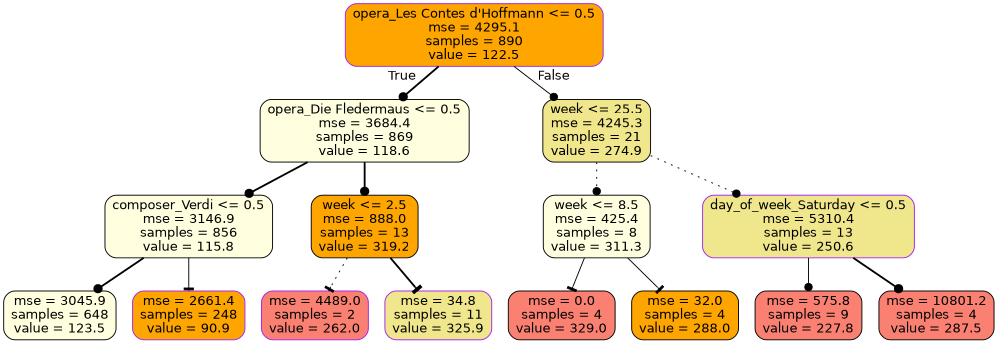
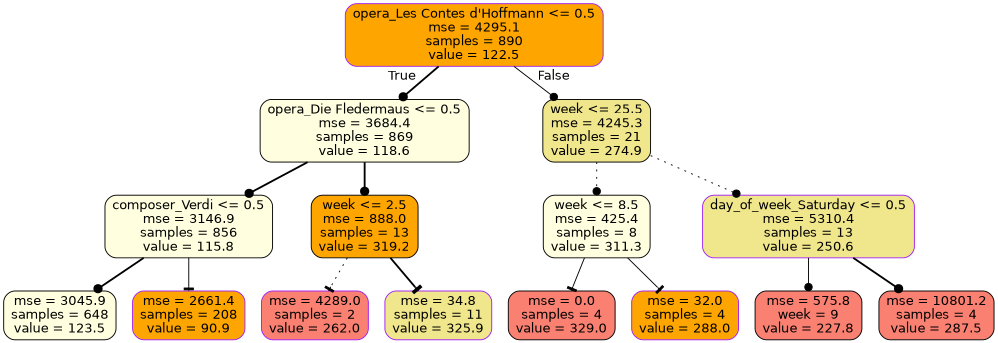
(189, 315) -> (189, 315)
(315, 315) -> (315, 315)
(685, 315) -> (685, 315)
(808, 315) -> (808, 315)
